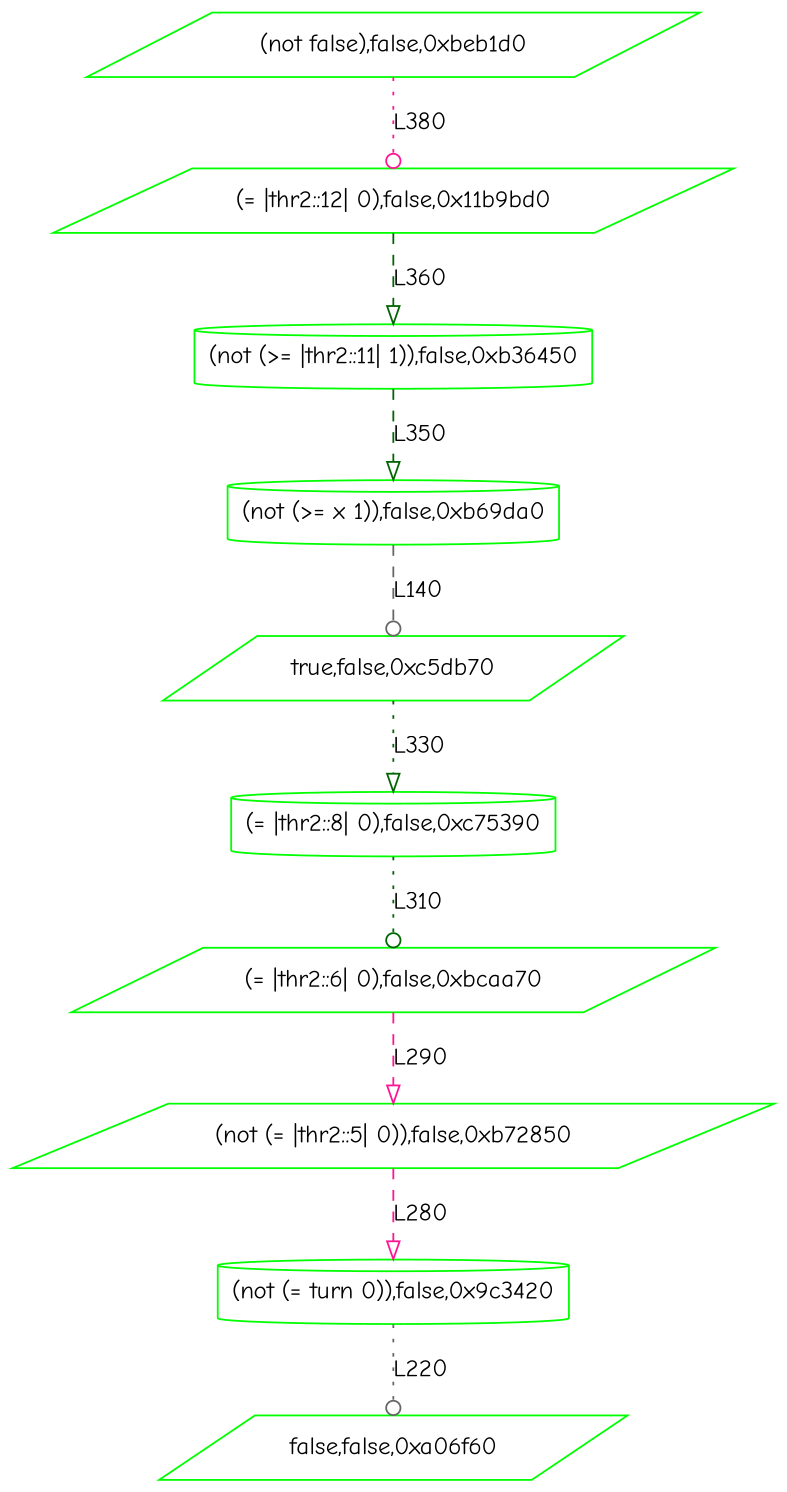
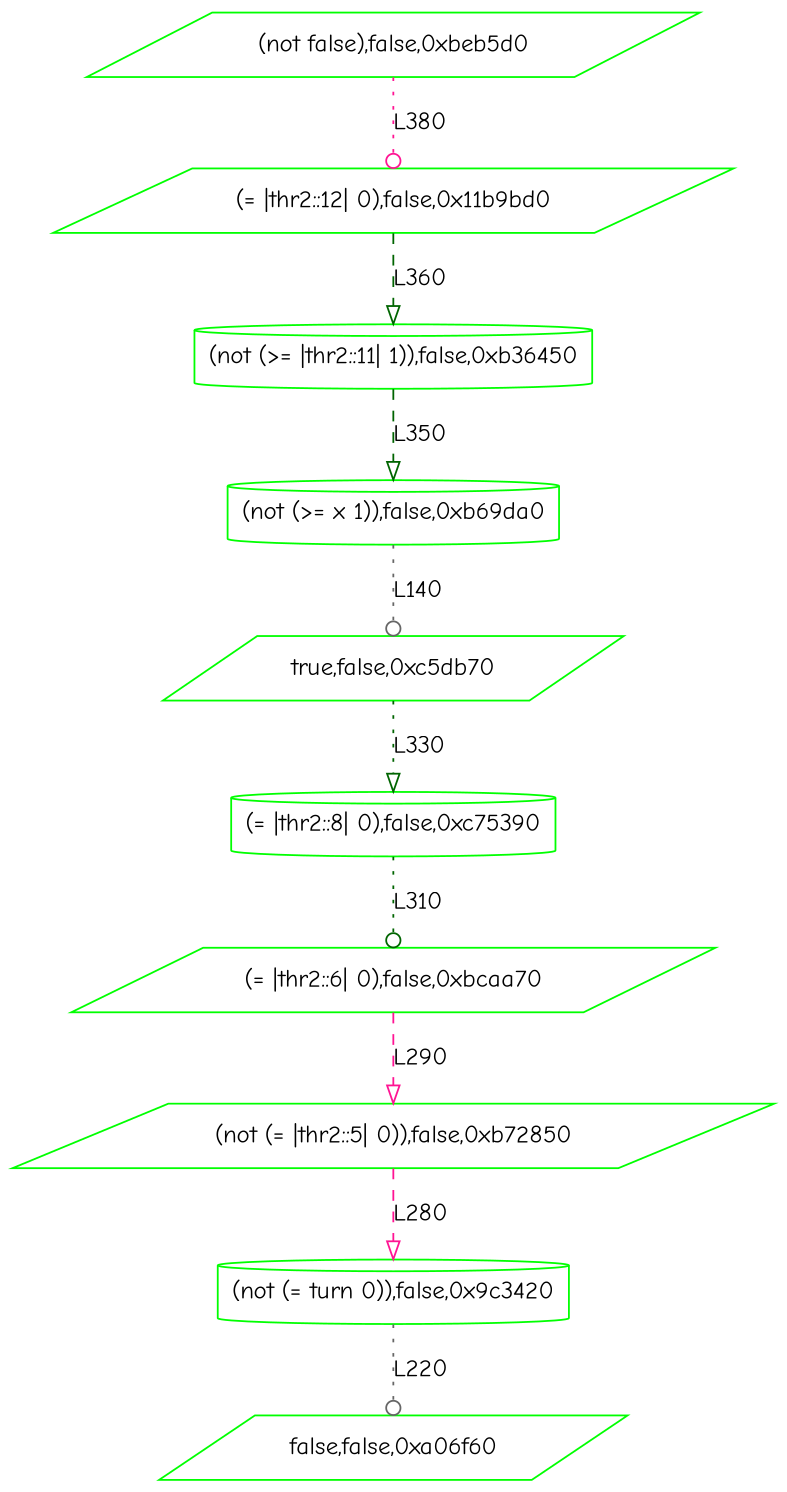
(393, 45) -> (393, 45)
(393, 583) -> (393, 583)
